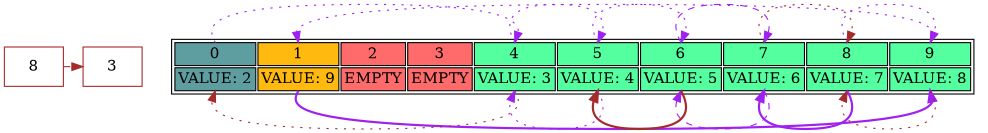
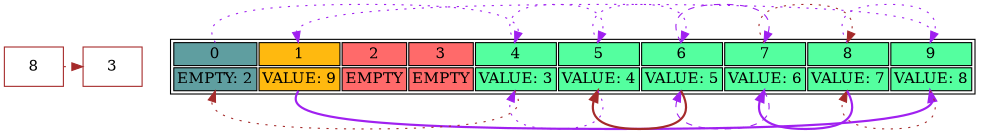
(68, 67) -> (68, 67)
(215, 79) -> (215, 79)
